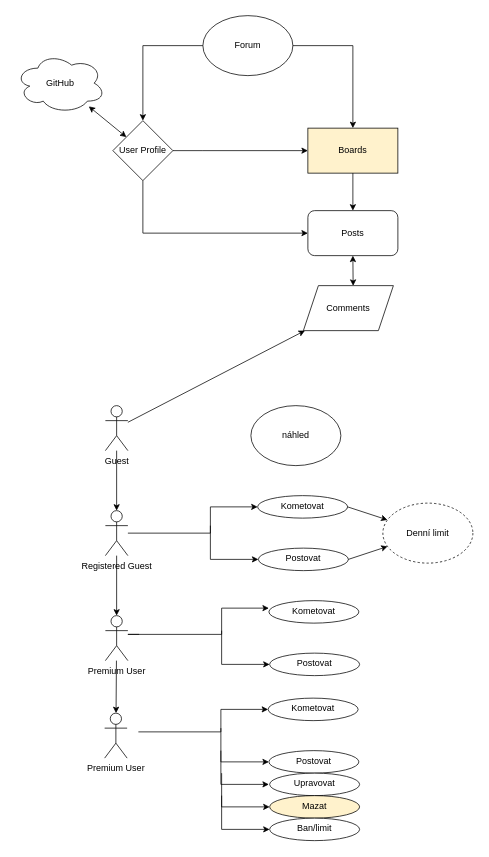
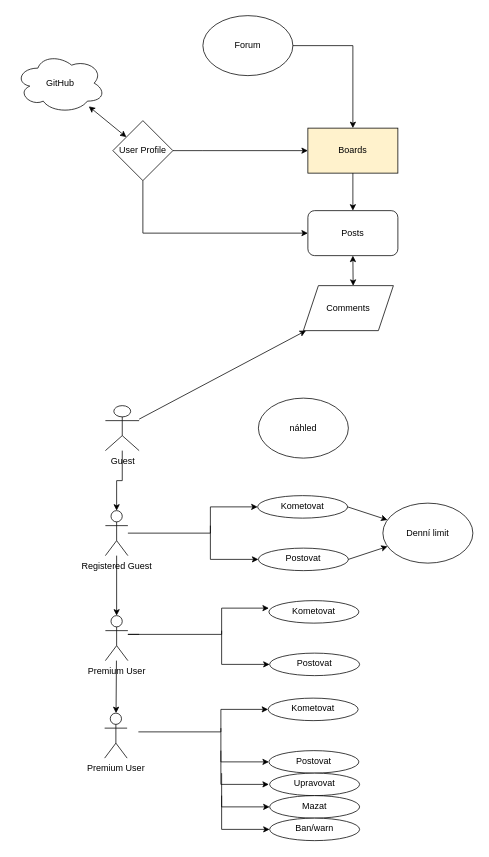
(172, 45) -> none
(117, 428) -> (122, 428)
(296, 435) -> (303, 428)
(428, 533) -> (428, 533)
(315, 807) -> (315, 807)
(315, 829) -> (315, 829)
